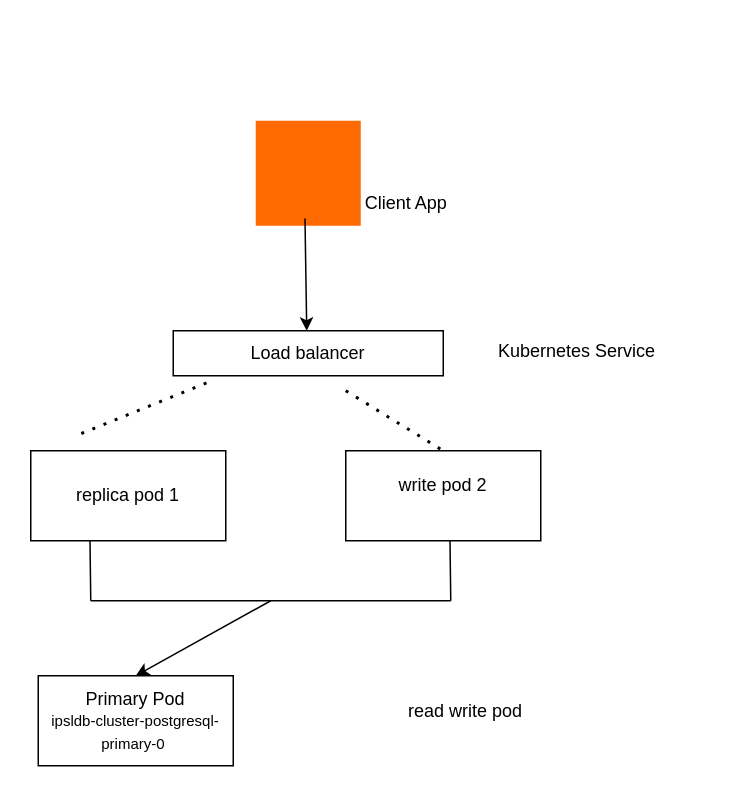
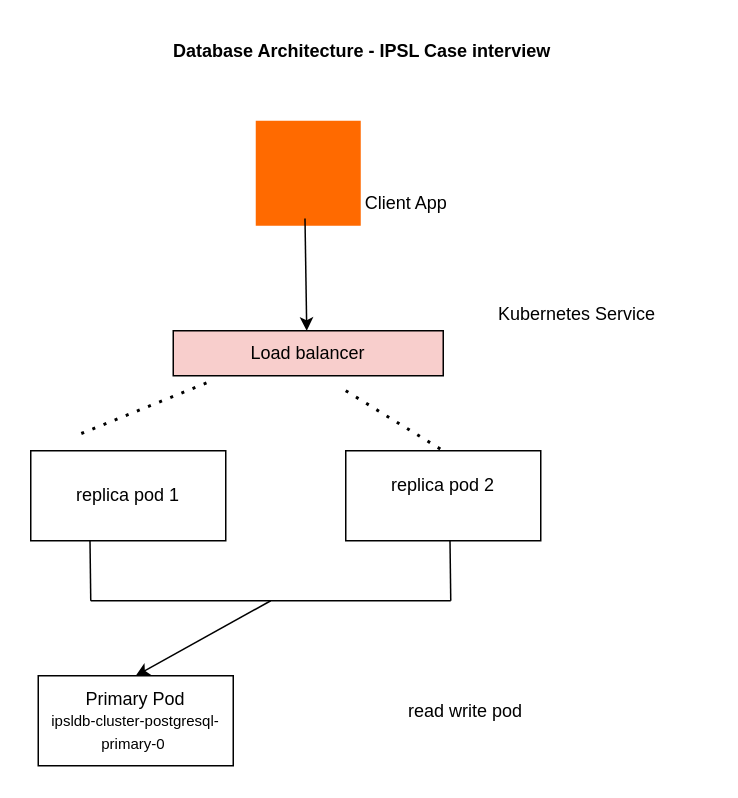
none -> (380, 61)
(308, 353) -> (308, 353)
(601, 361) -> (601, 323)
(443, 496) -> (443, 496)
